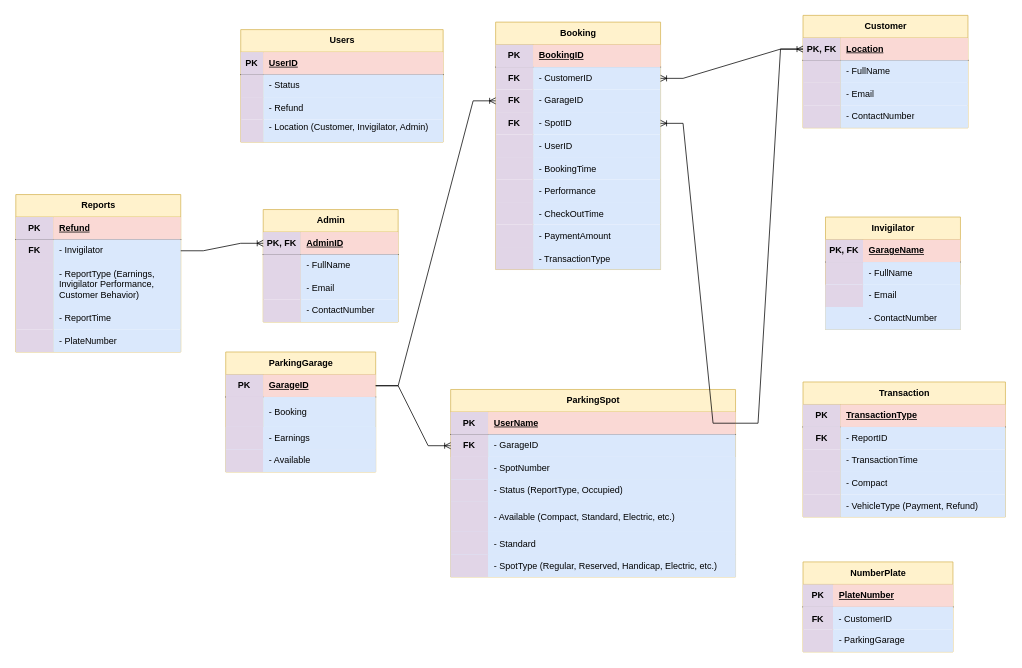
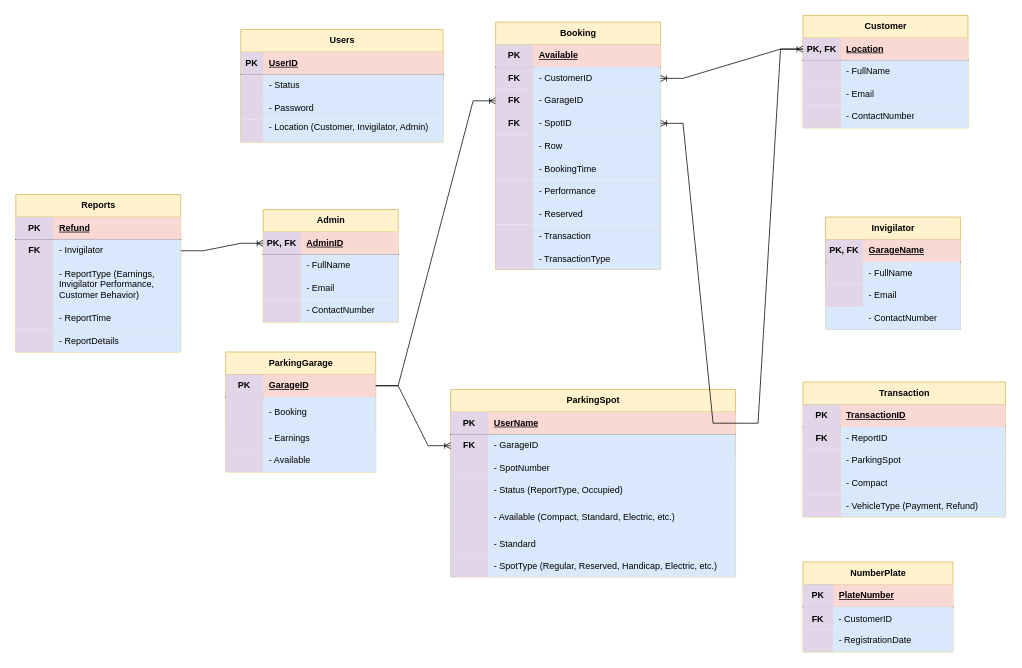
(560, 56) -> (558, 56)
(288, 108) -> (293, 108)
(557, 146) -> (550, 146)
(571, 214) -> (563, 214)
(575, 236) -> (569, 236)
(89, 341) -> (93, 341)
(883, 416) -> (878, 416)
(886, 461) -> (877, 461)
(874, 641) -> (881, 641)
